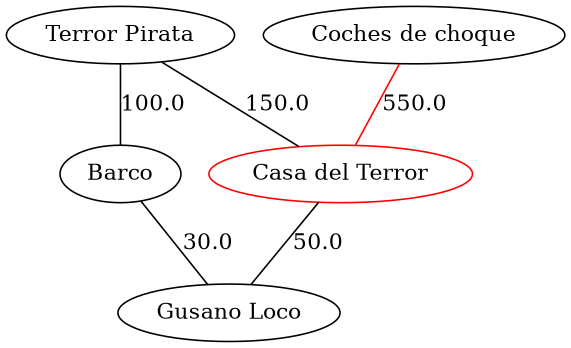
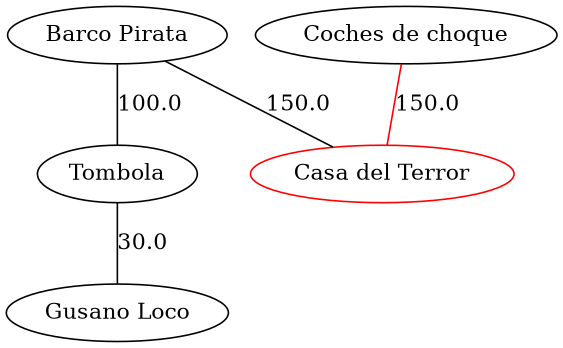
(120, 35) -> (117, 35)
(415, 105) -> (428, 105)
(120, 174) -> (117, 174)
(285, 243) -> none
